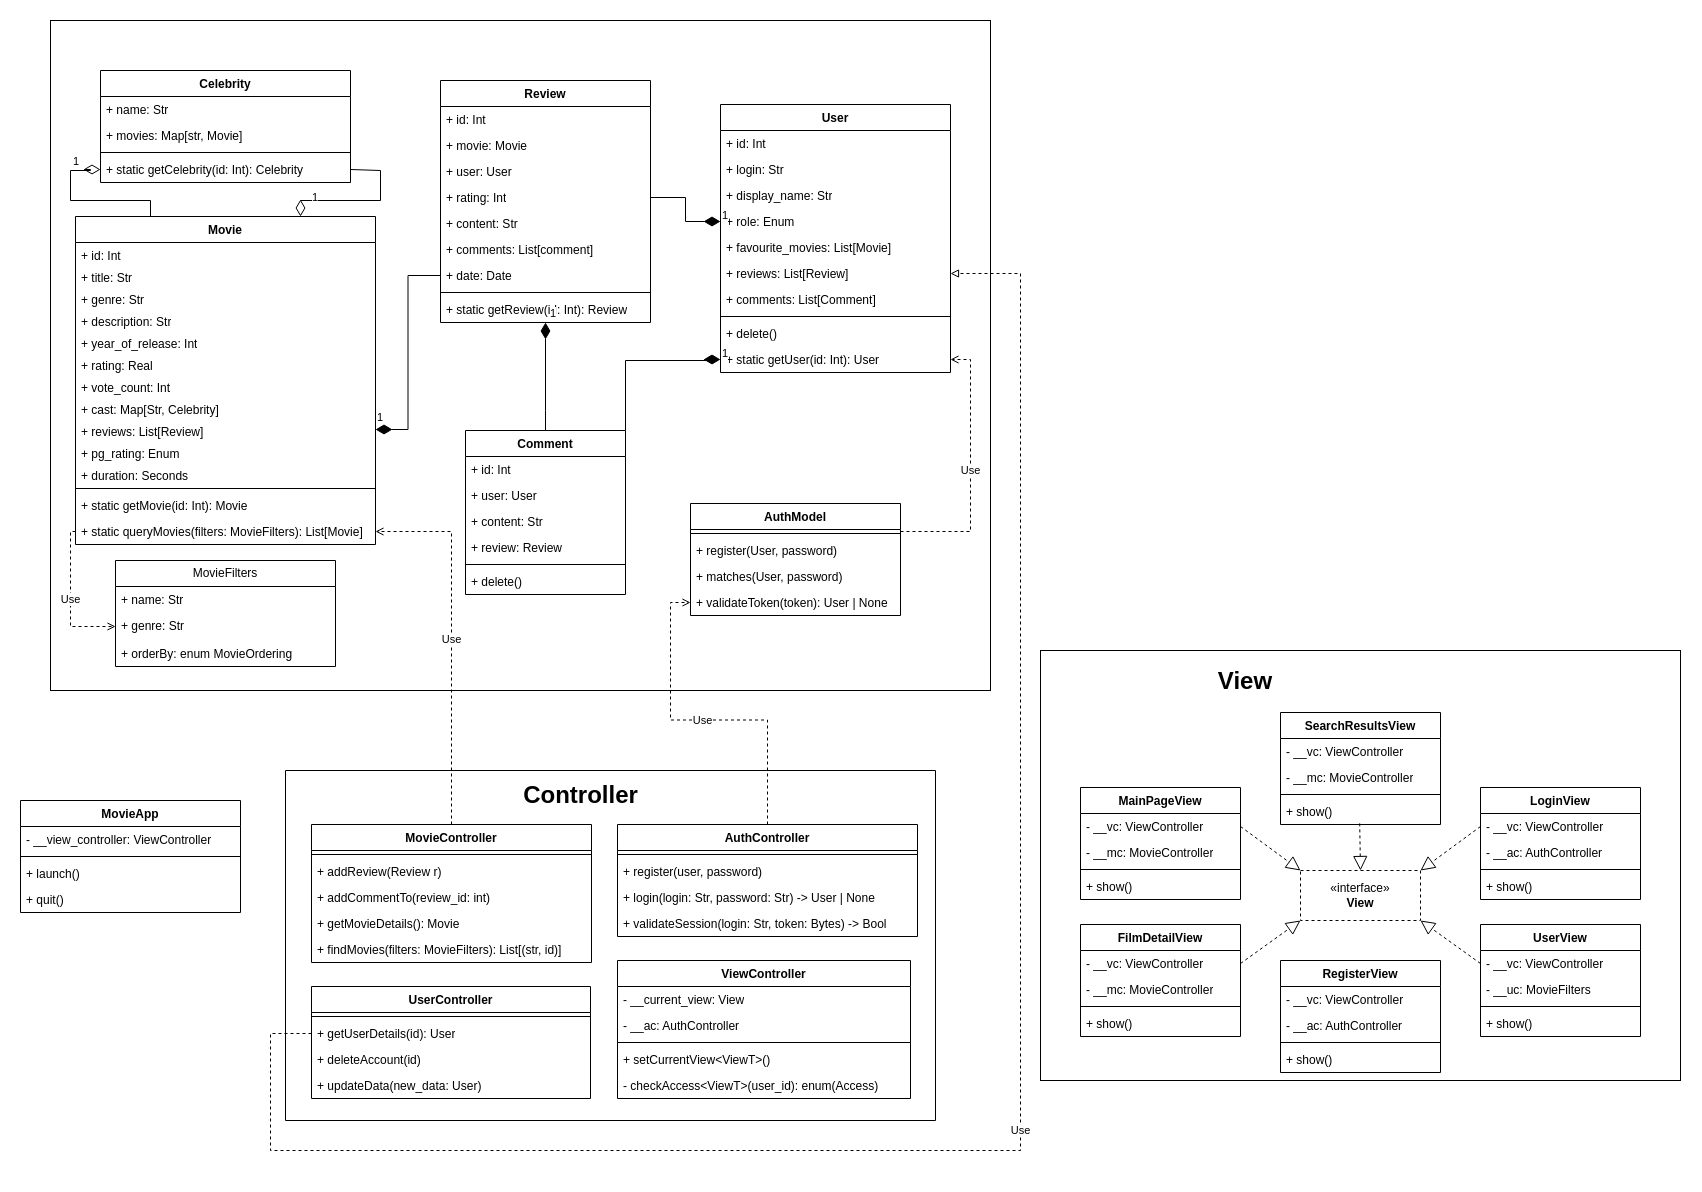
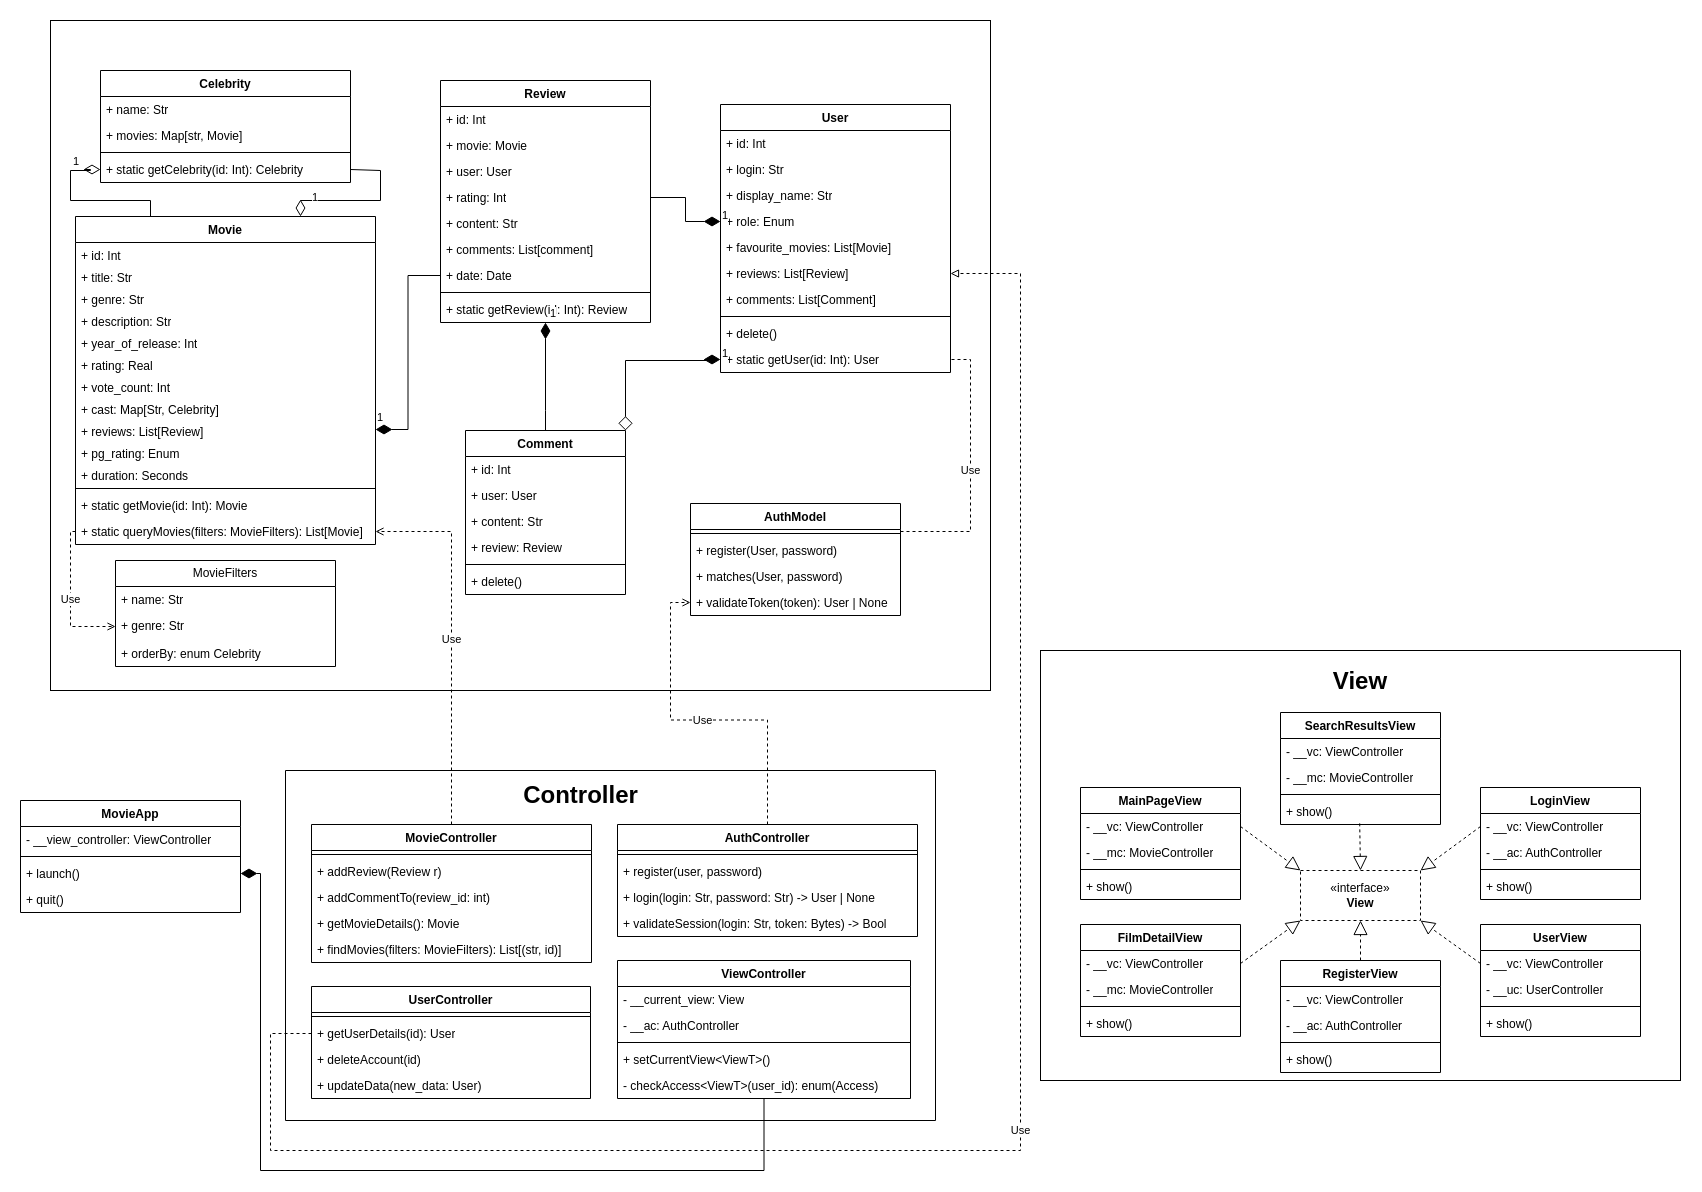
(956, 360) -> (956, 360)
(626, 423) -> (626, 416)
(210, 655) -> (196, 655)
(1246, 682) -> (1361, 682)
none -> (1361, 948)
(1544, 991) -> (1553, 991)
none -> (398, 1171)
